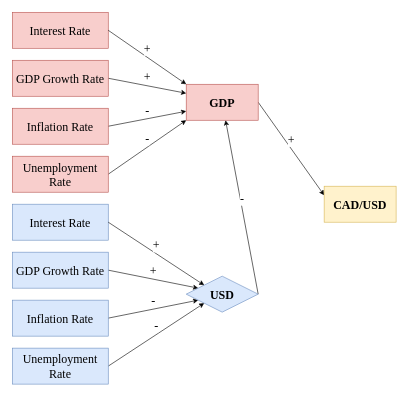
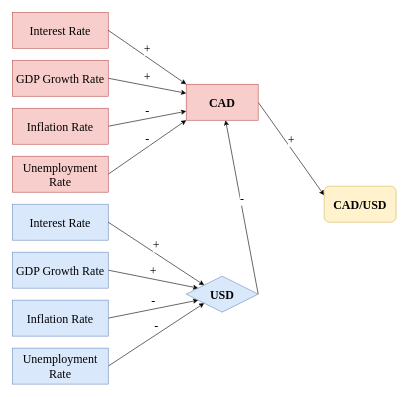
(222, 102) -> (222, 102)
(360, 204) -> (360, 204)
